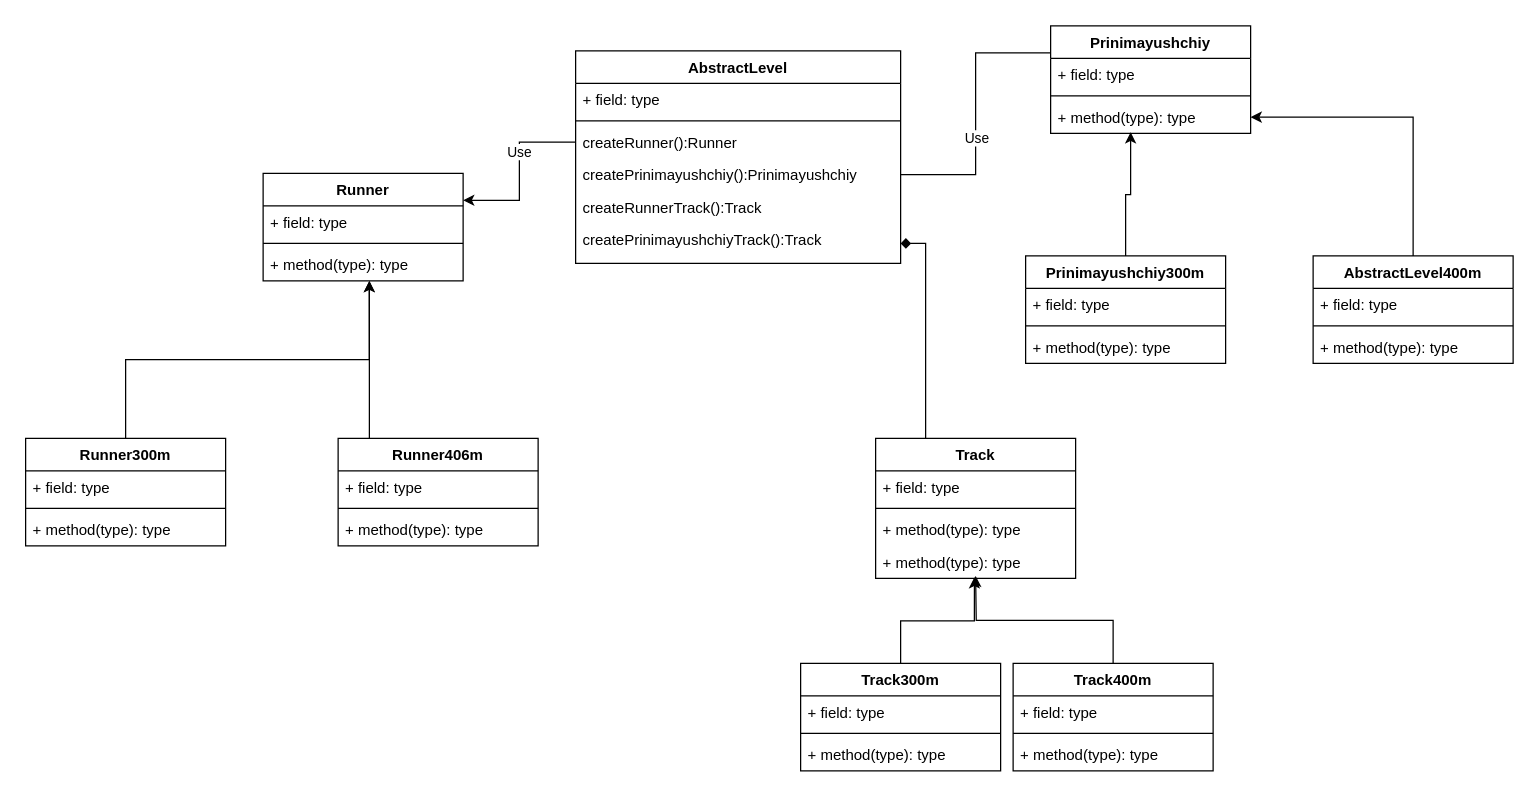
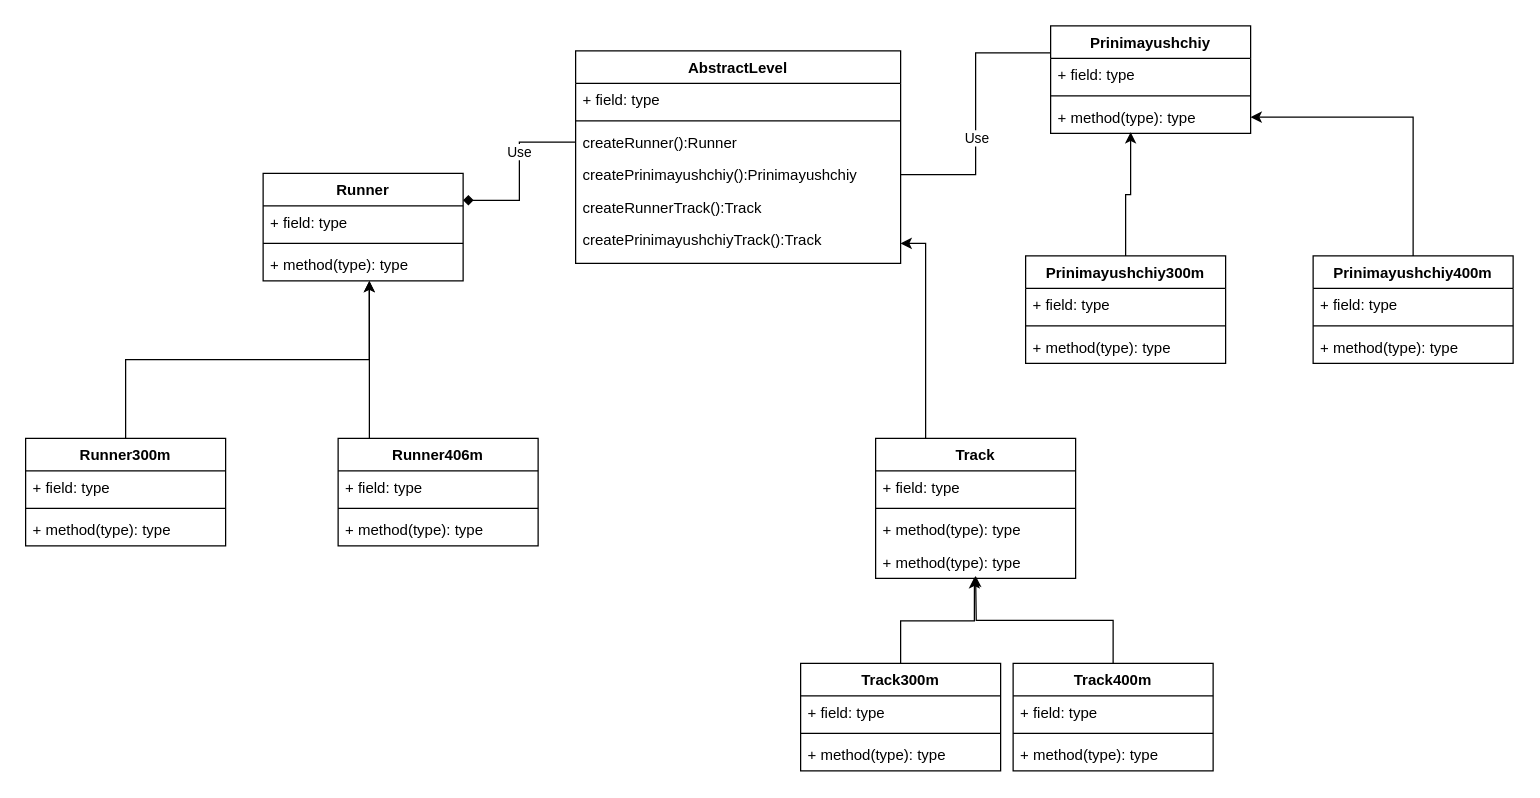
(473, 200) -> (474, 200)
(911, 243) -> (910, 243)
(1413, 273) -> (1413, 273)
